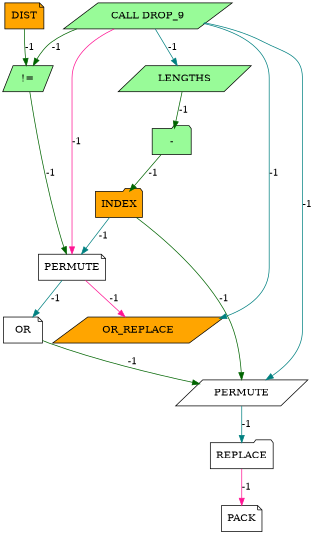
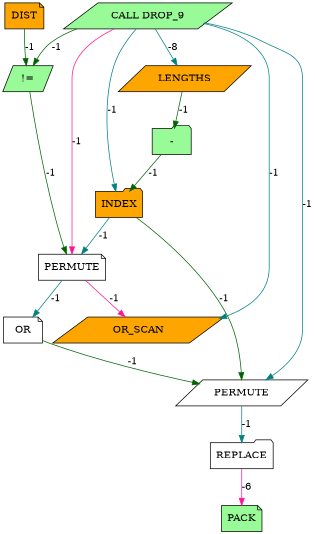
(173, 47) -> (173, 47)
(185, 79) -> (185, 79)
none -> (108, 103)
(138, 330) -> (138, 330)
(247, 487) -> (247, 487)
(242, 519) -> (242, 519)
